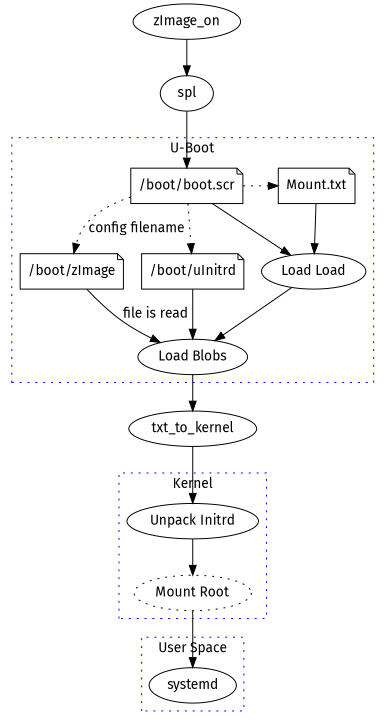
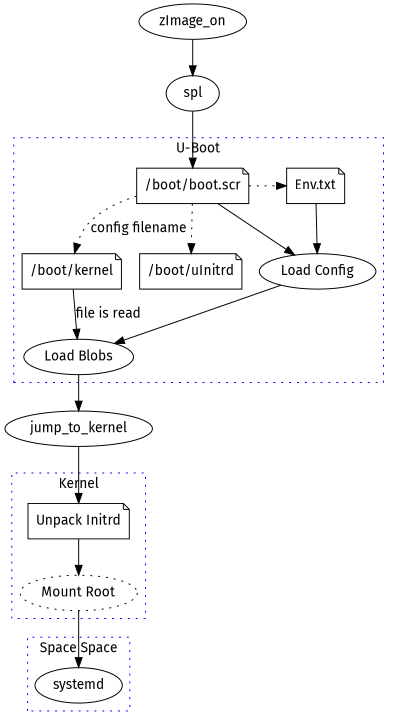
(317, 186) -> (316, 186)
(72, 271) -> (72, 271)
(314, 271) -> (318, 271)
(193, 309) -> none
(193, 429) -> (79, 429)
(193, 521) -> (79, 521)
(193, 649) -> (79, 649)
